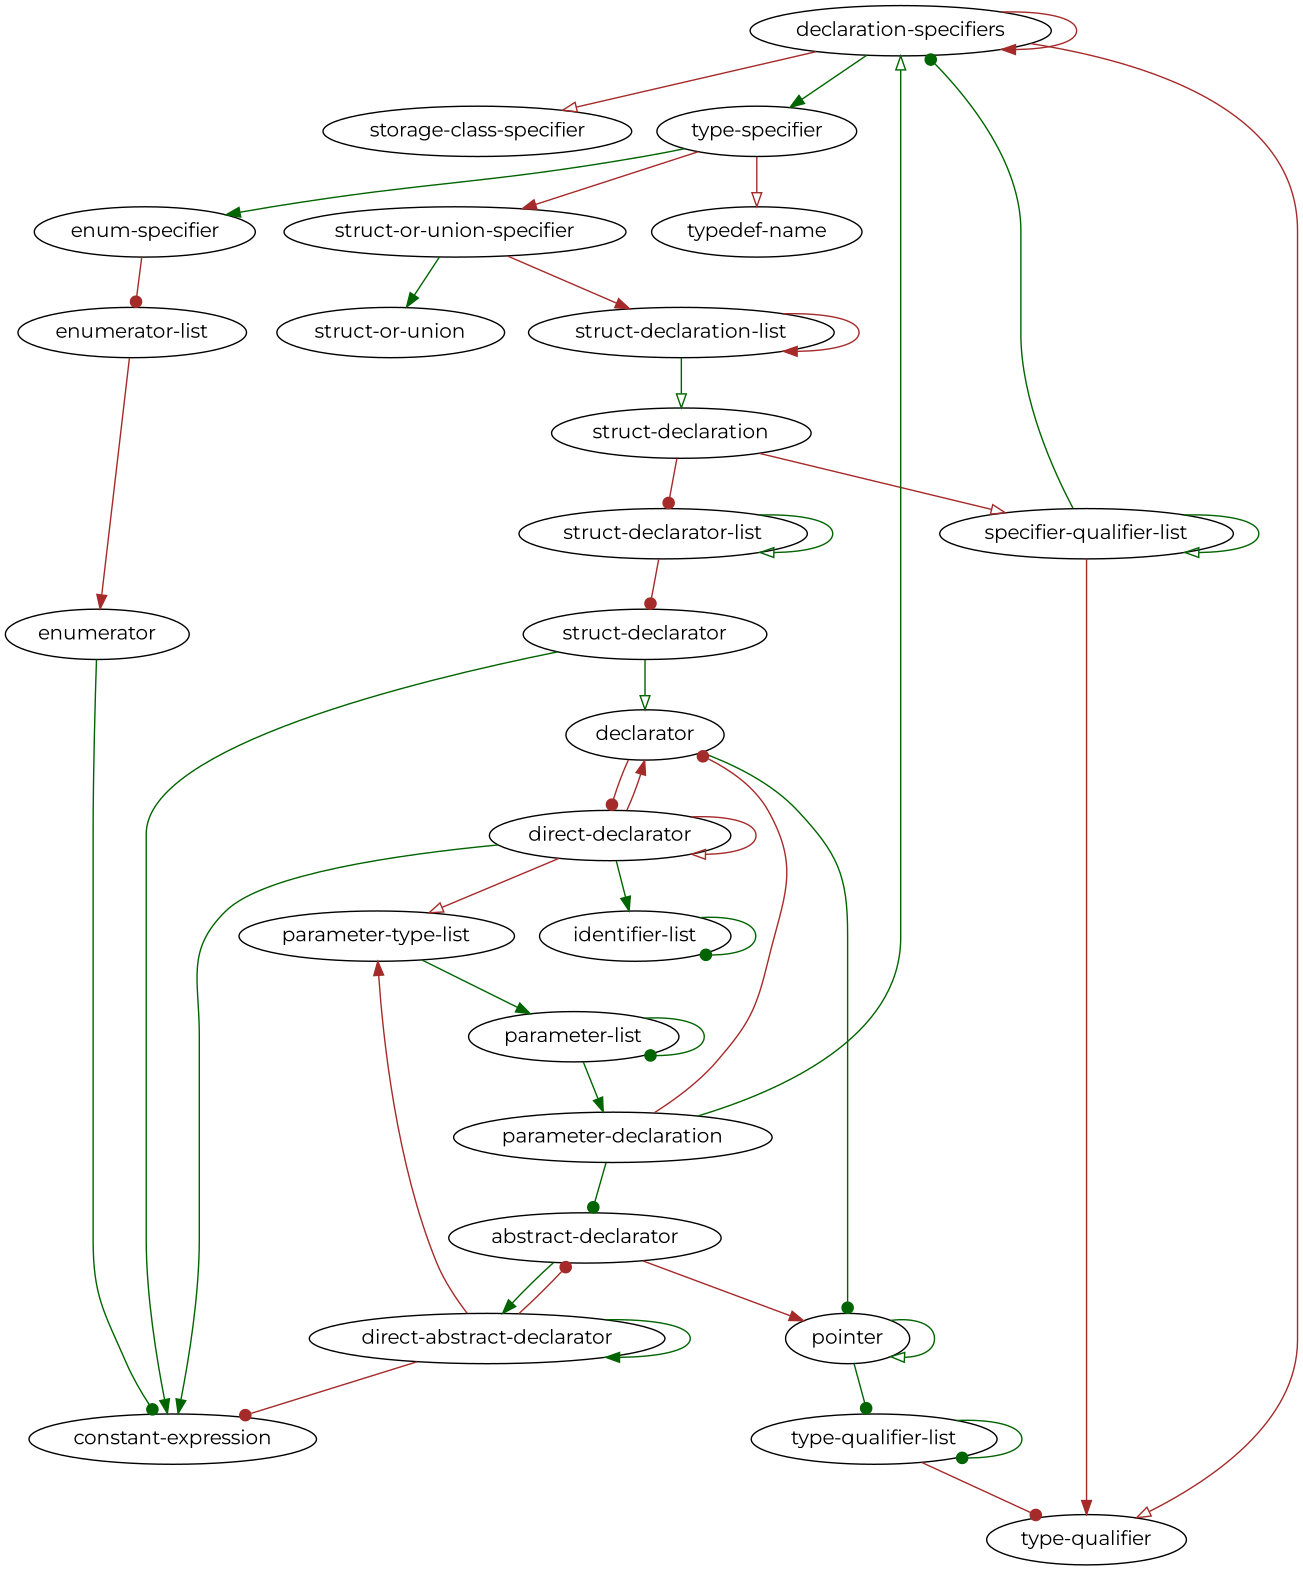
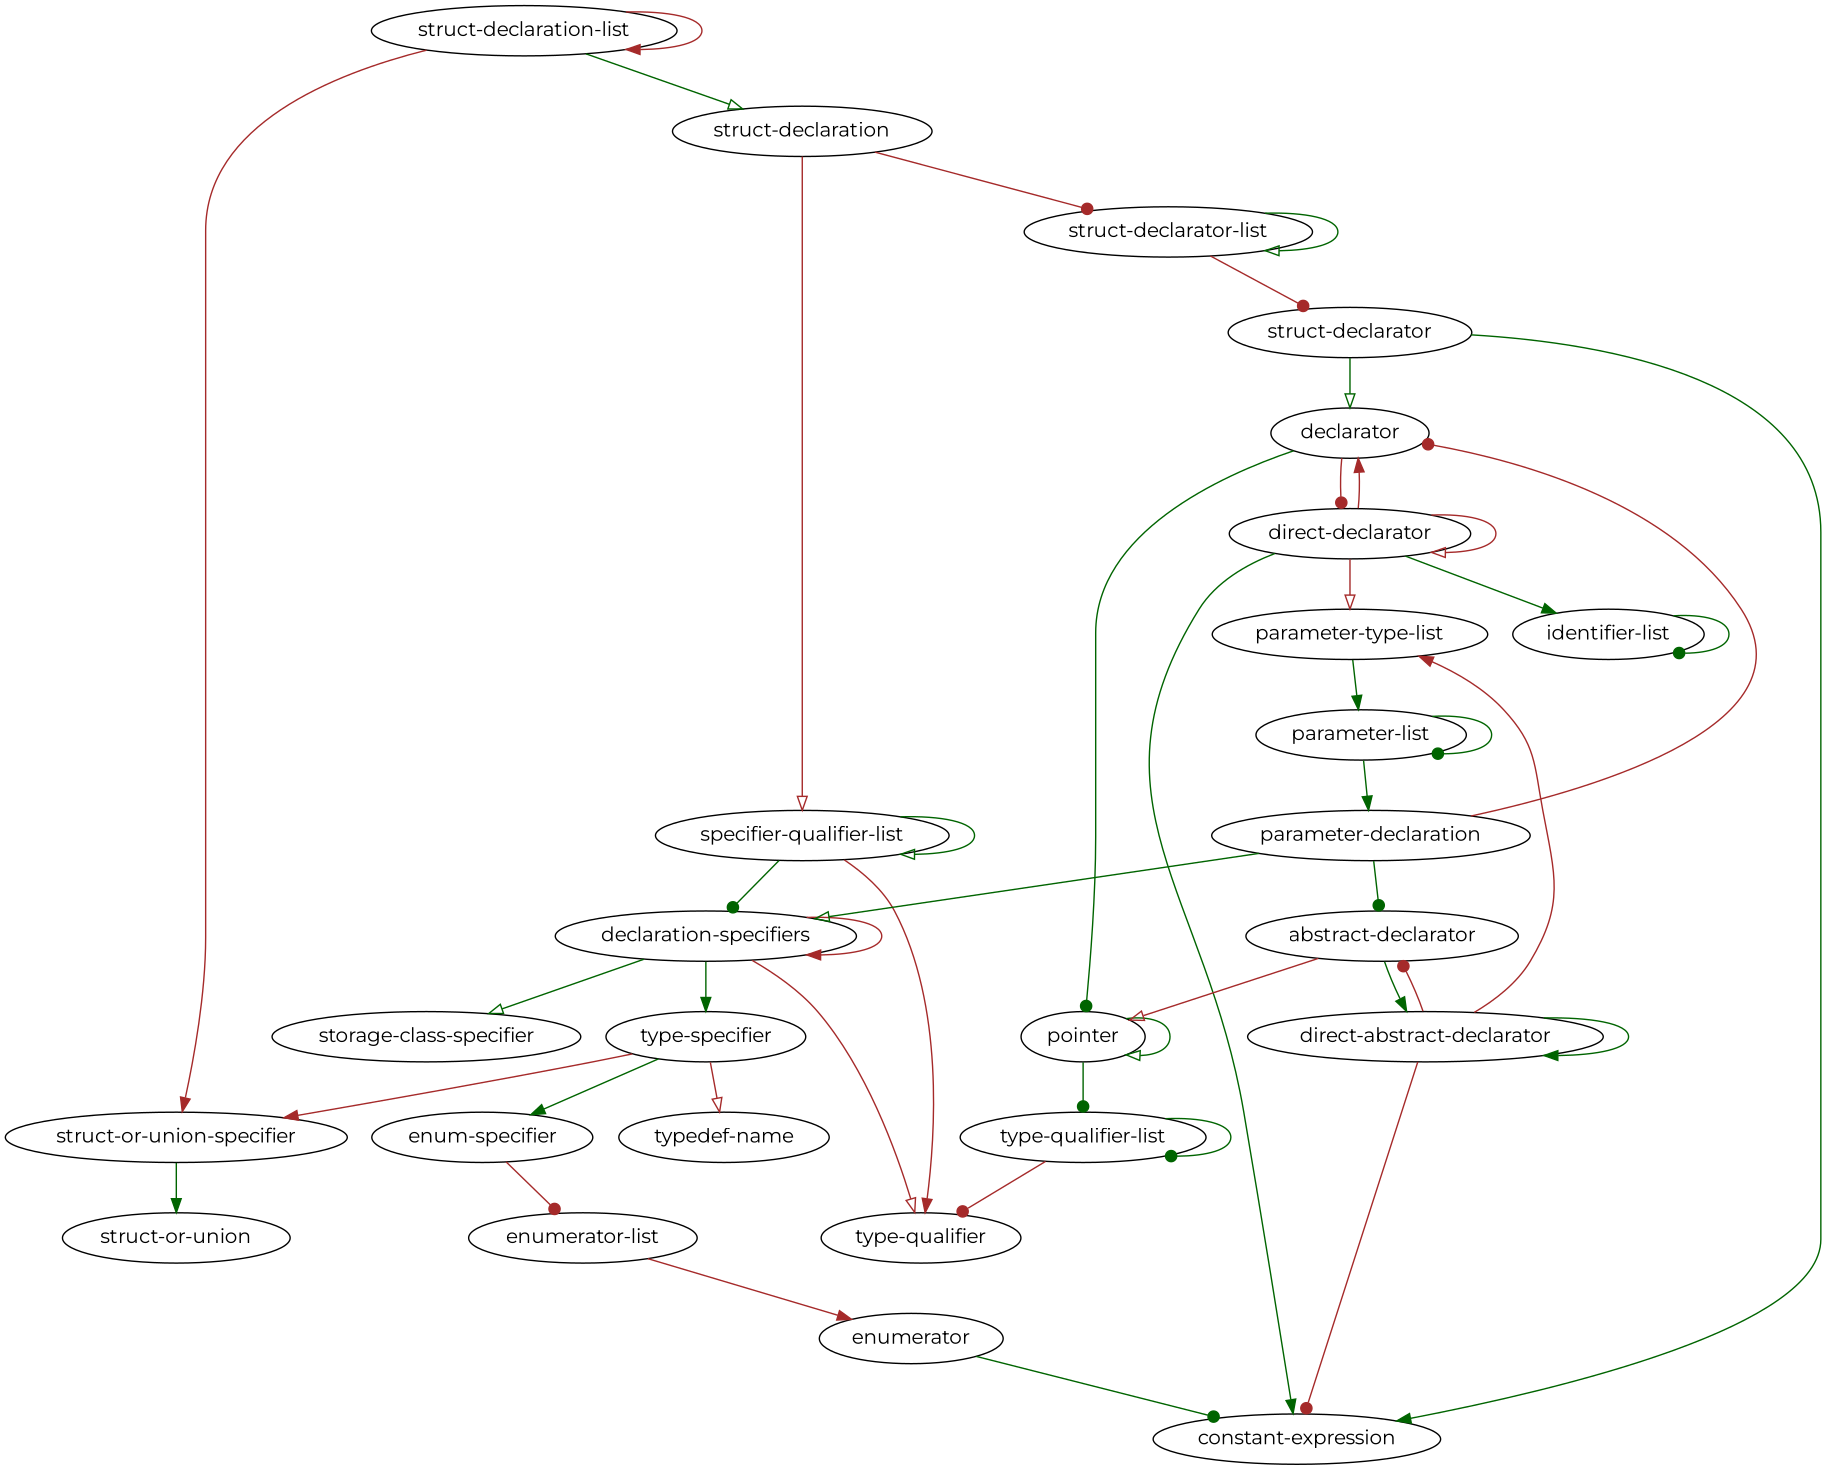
(696, 79) -> (573, 984)
(562, 280) -> (206, 512)
(716, 1288) -> (1231, 987)
